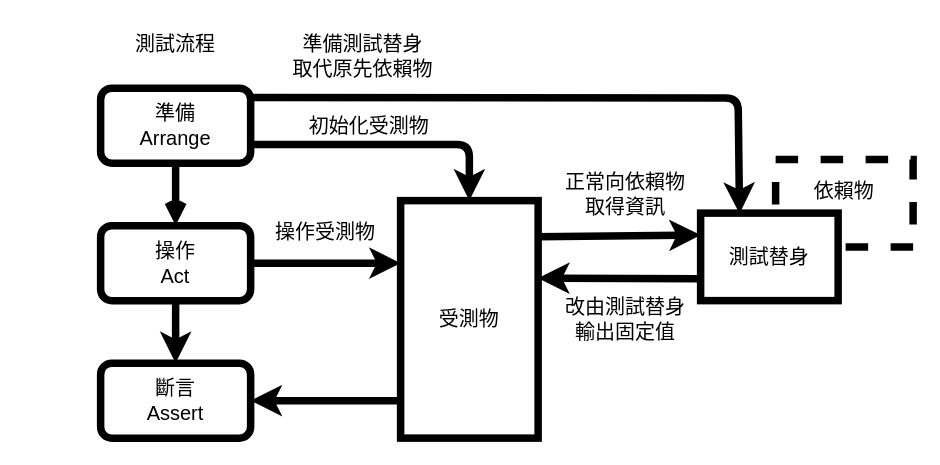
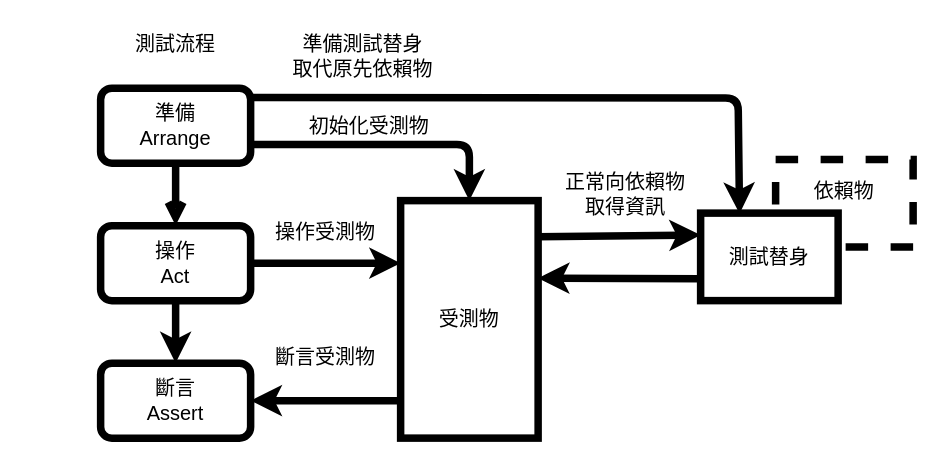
(626, 319) -> none
none -> (326, 357)
